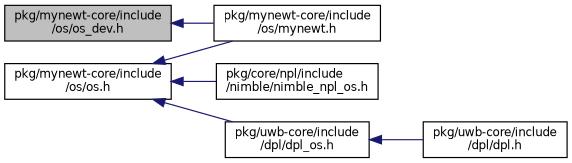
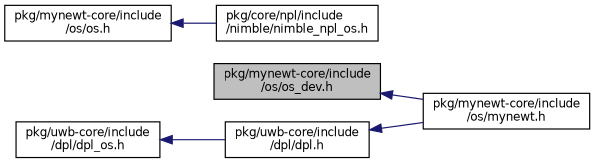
(198, 51) -> (402, 125)
(198, 112) -> none
